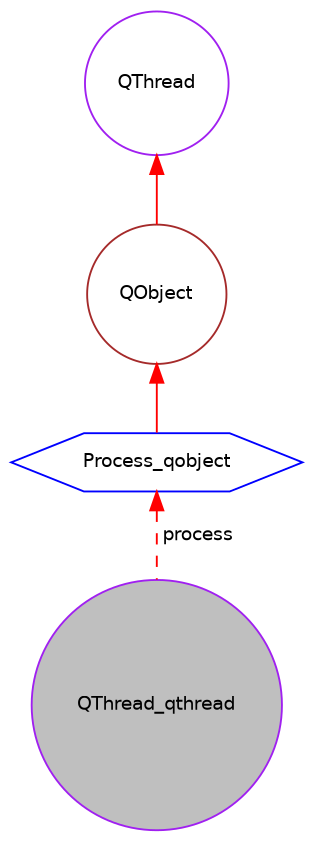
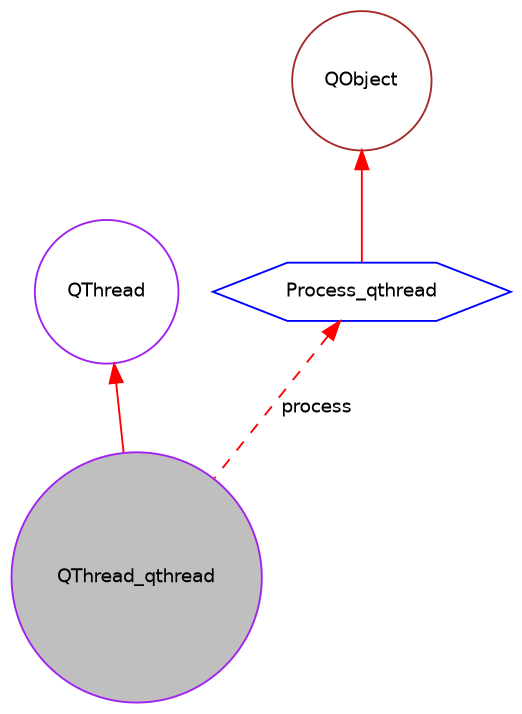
(157, 199) -> (120, 418)
(157, 462) -> (362, 292)
